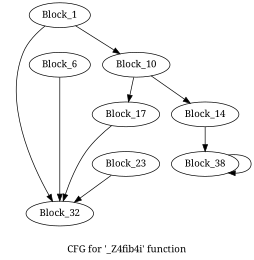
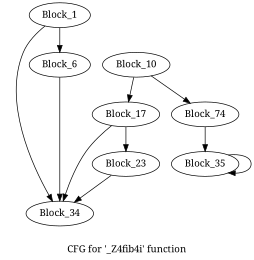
(95, 38) -> (60, 37)
(205, 114) -> (205, 114)
none -> (126, 136)
(205, 164) -> (205, 164)
(60, 214) -> (60, 214)
